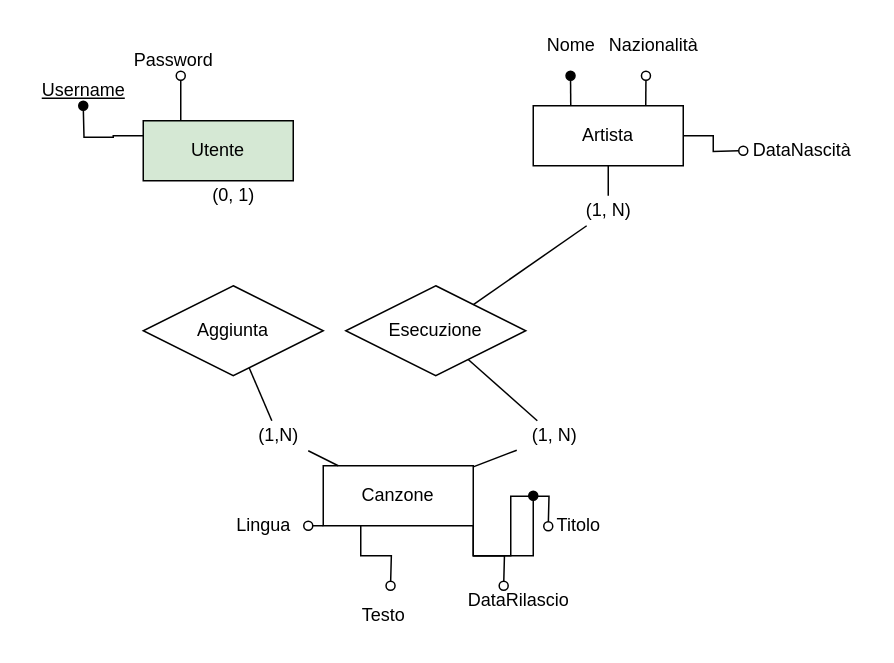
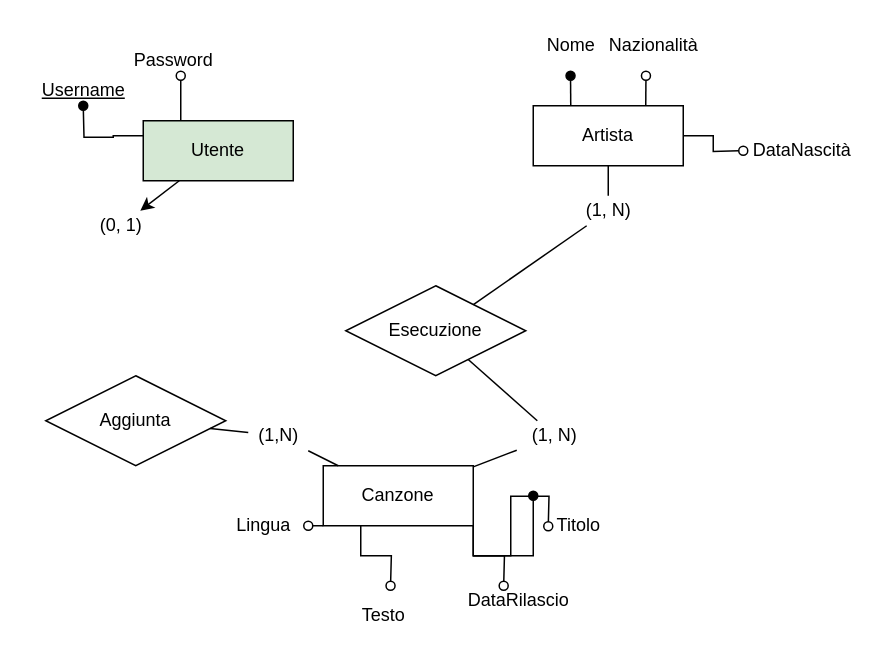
(233, 196) -> (121, 226)
(233, 331) -> (136, 421)
